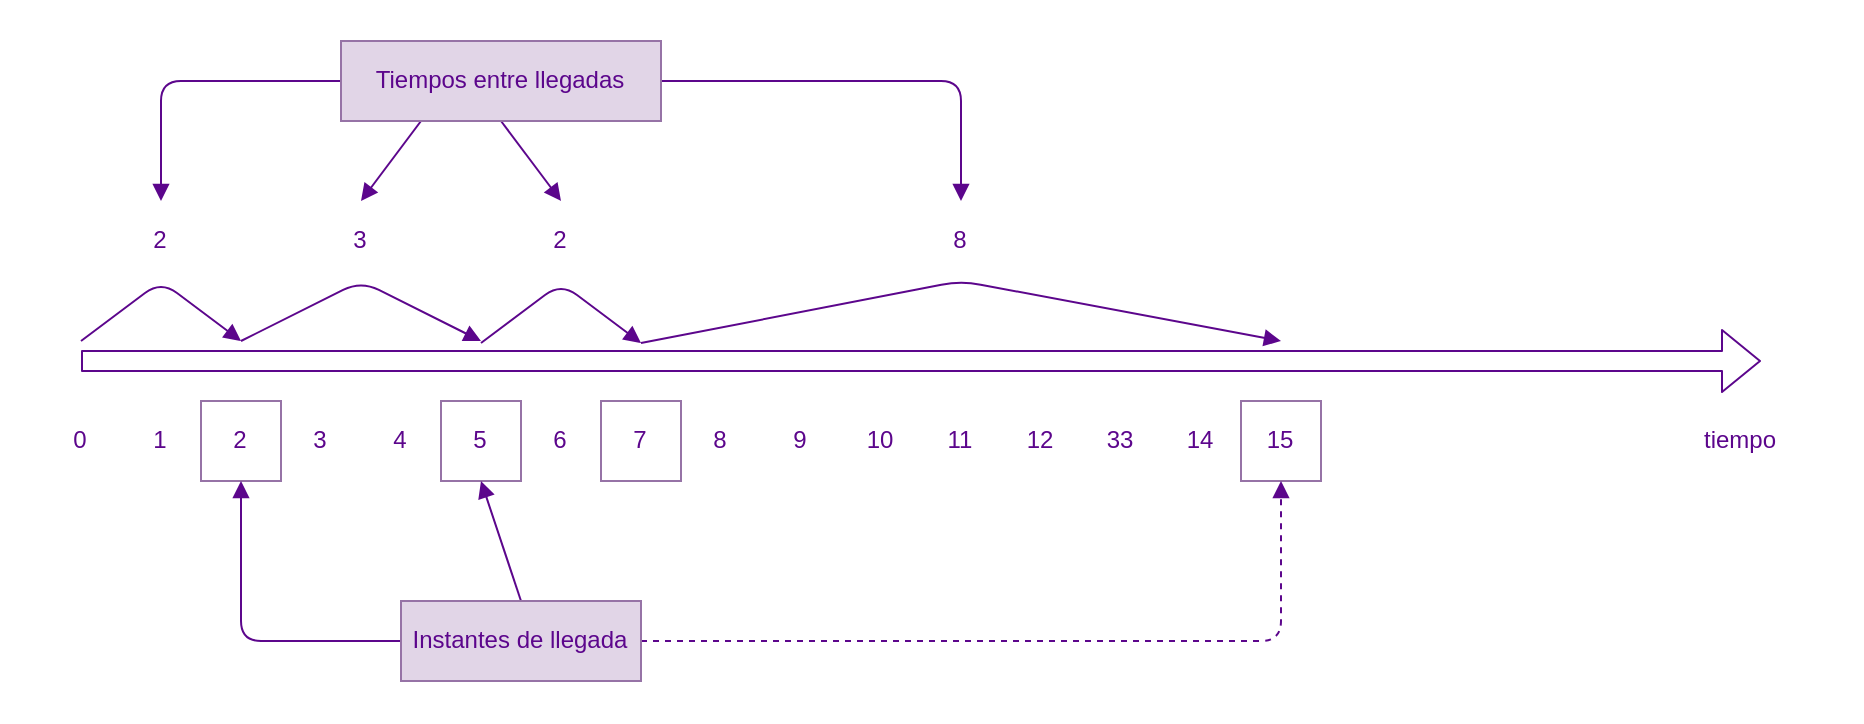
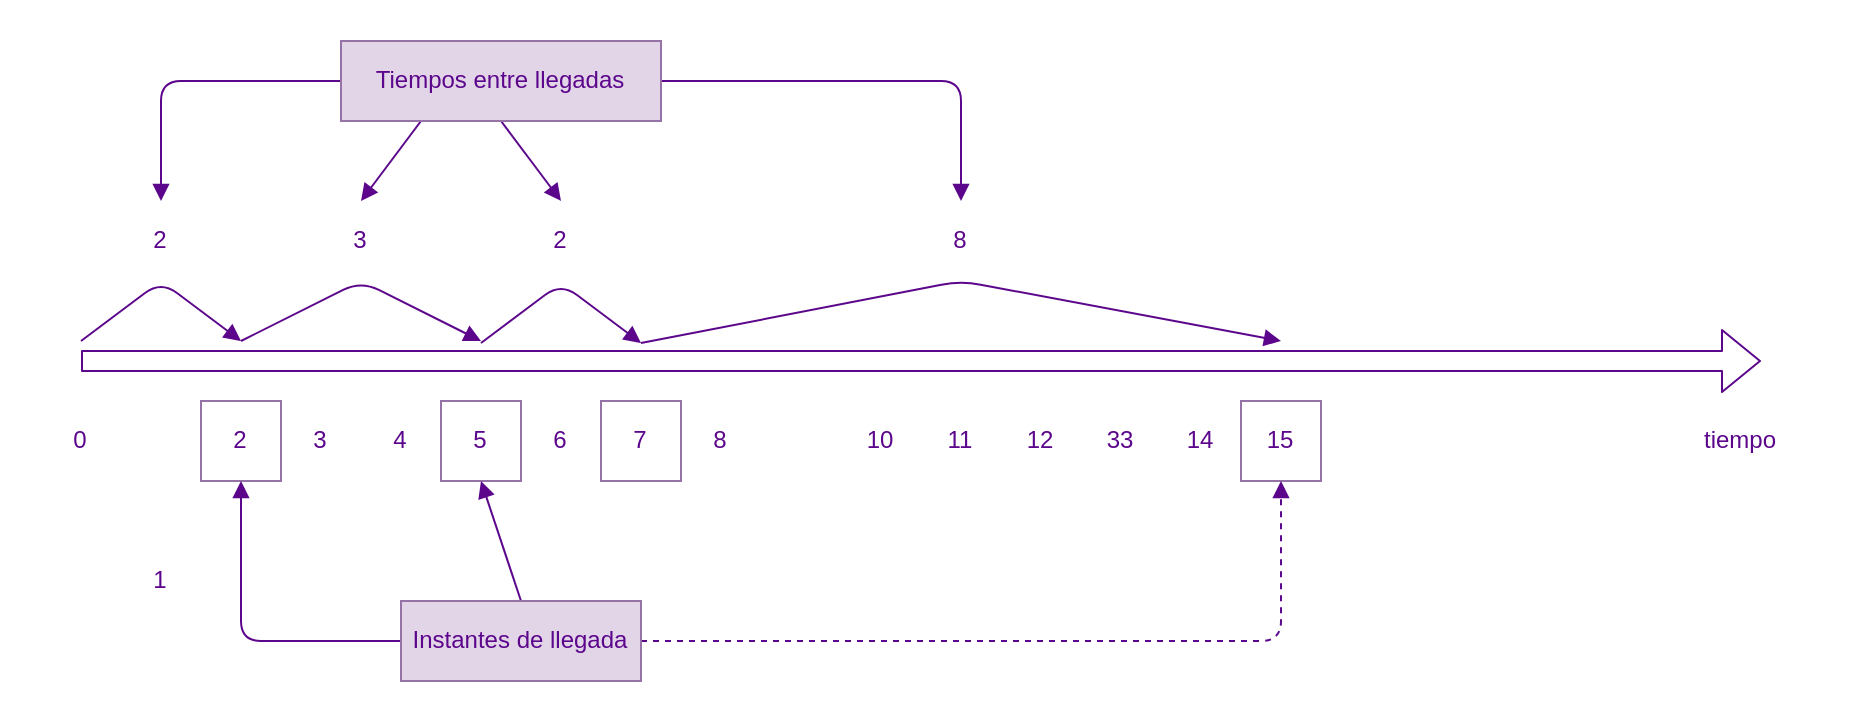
(161, 441) -> (161, 581)
(801, 441) -> none
